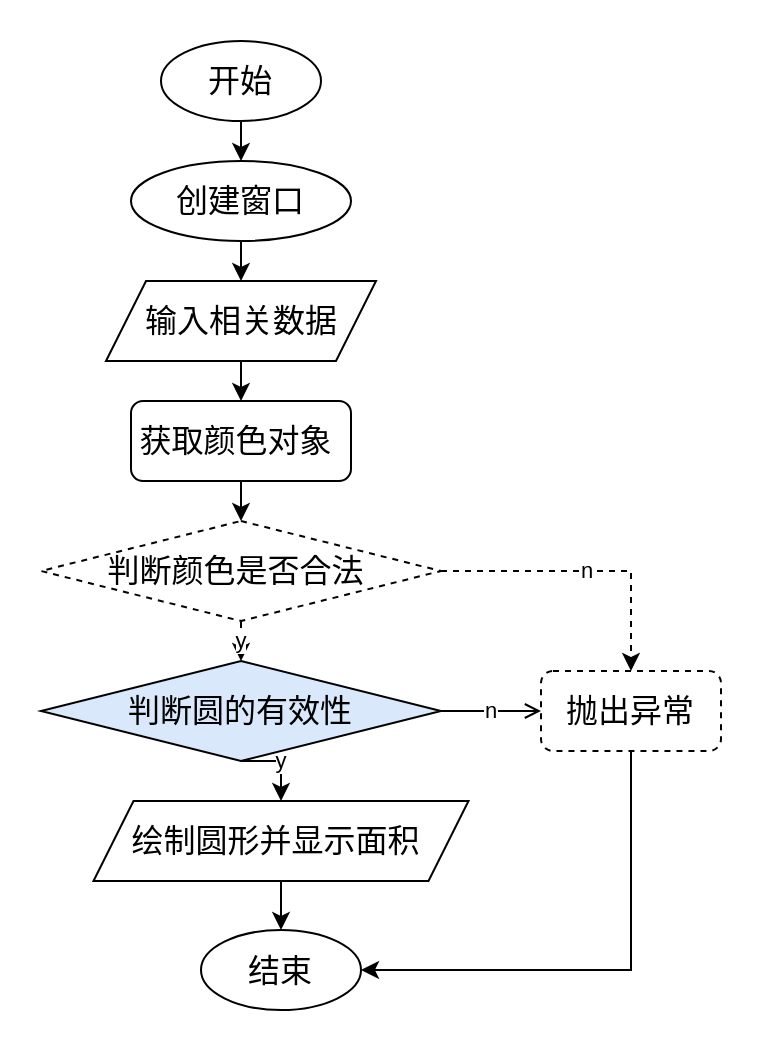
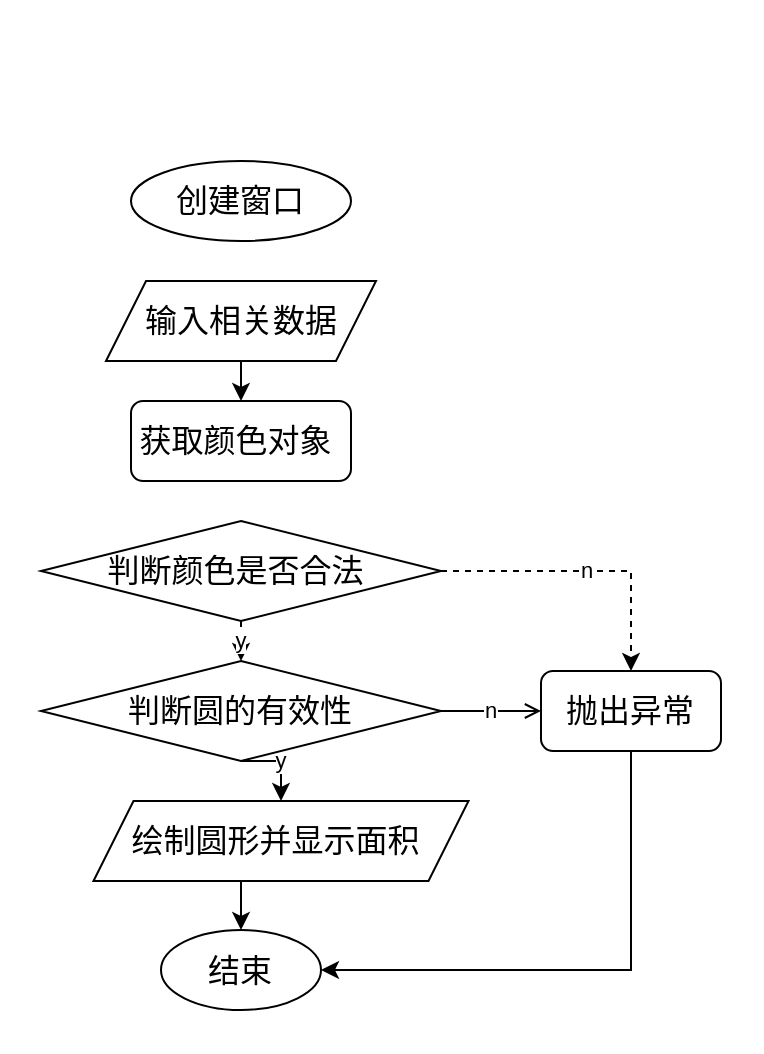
(241, 81) -> none
(241, 134) -> none
(241, 254) -> none
(241, 494) -> none
(241, 571) -> (241, 571)
(241, 627) -> (241, 627)
(241, 711) -> (241, 711)
(631, 711) -> (631, 711)
(281, 970) -> (241, 970)
